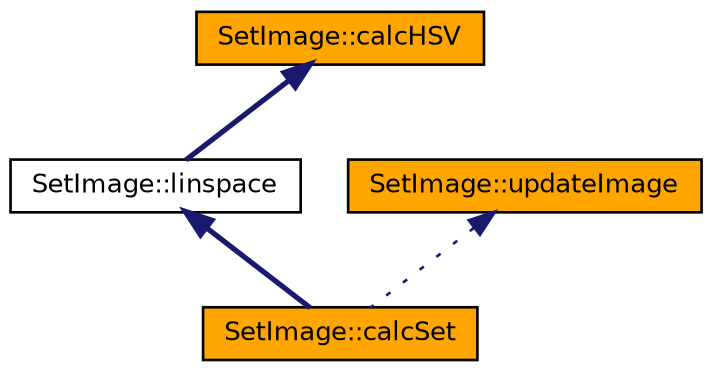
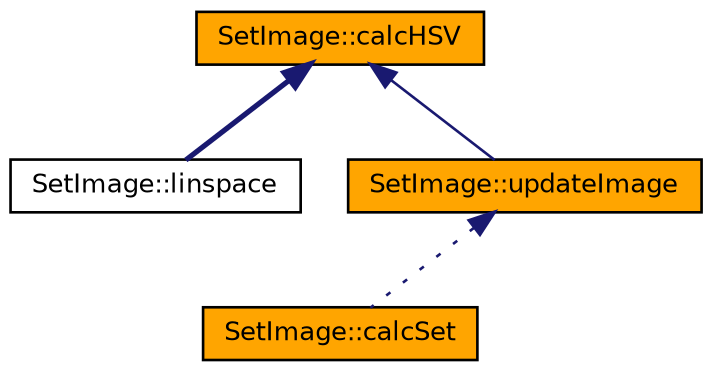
none -> (443, 120)
(258, 268) -> none
